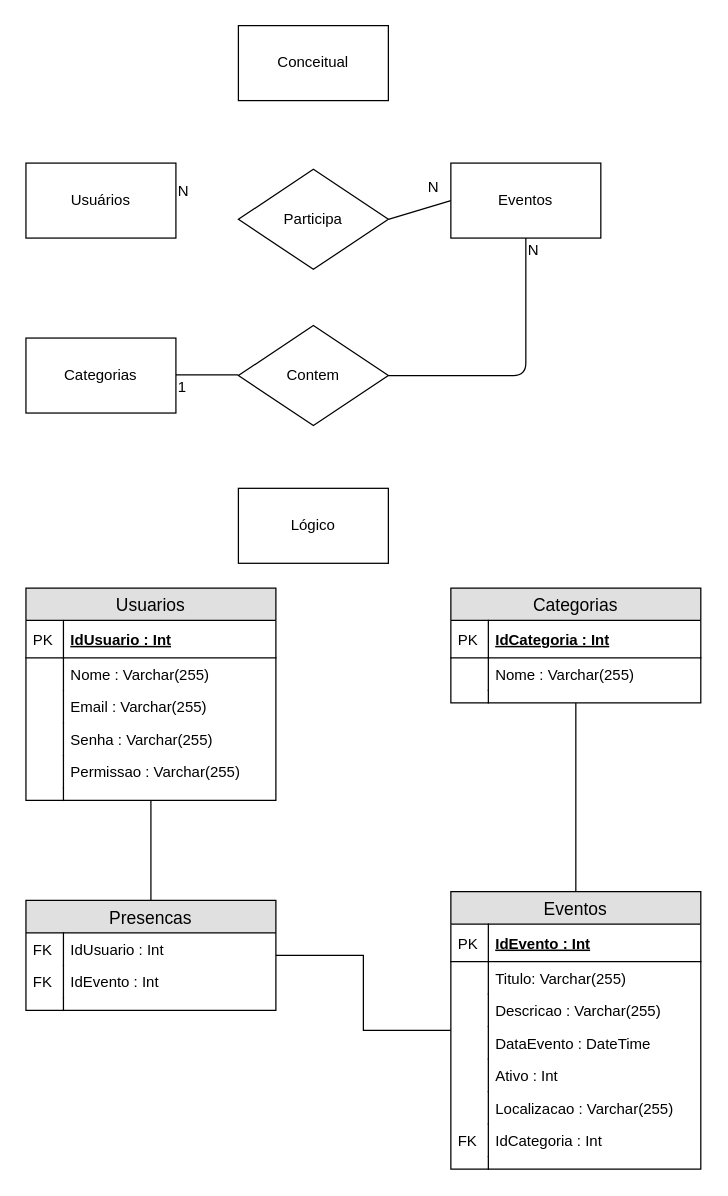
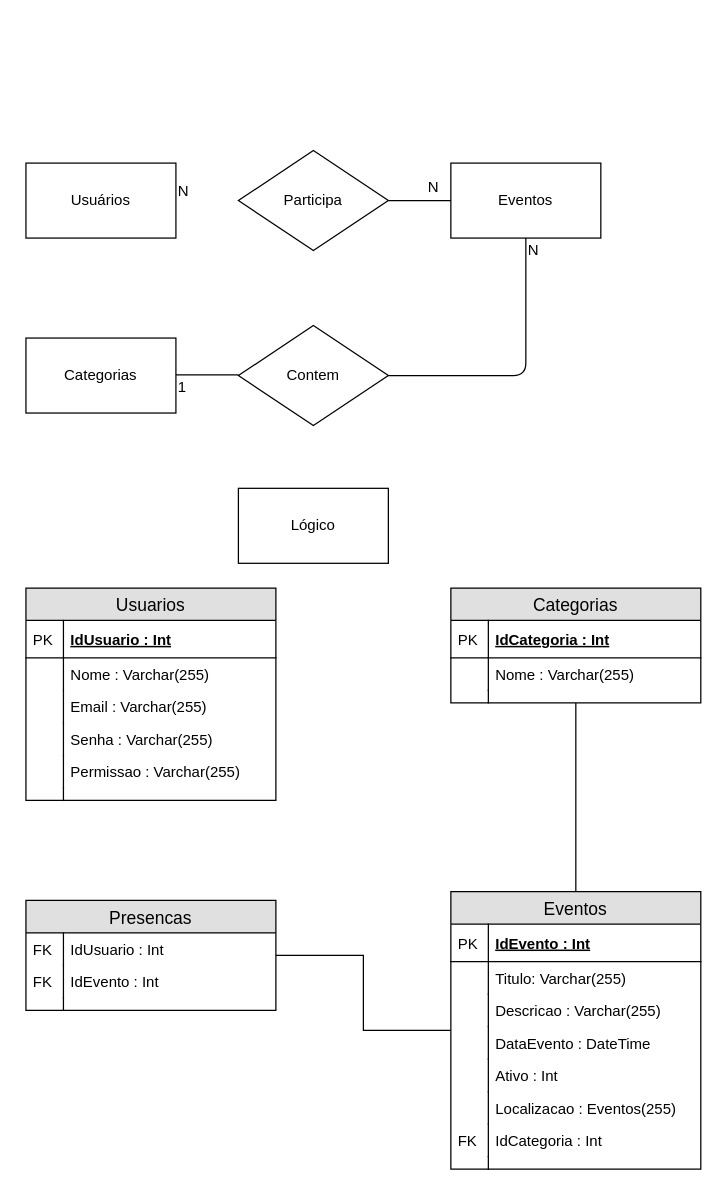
(313, 63) -> none
(313, 219) -> (313, 201)
(151, 851) -> none
(594, 1109) -> (594, 1109)
